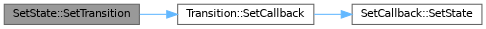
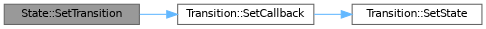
(72, 14) -> (72, 14)
(417, 14) -> (417, 14)
